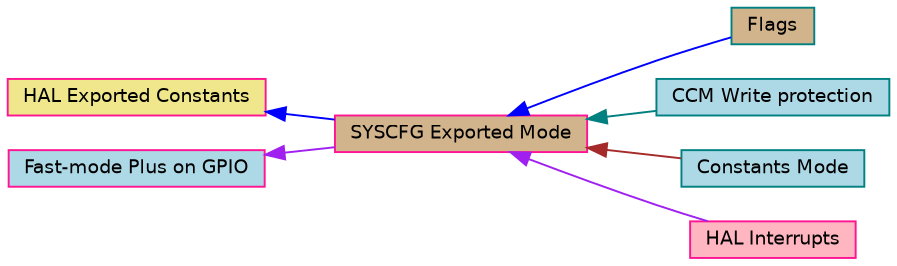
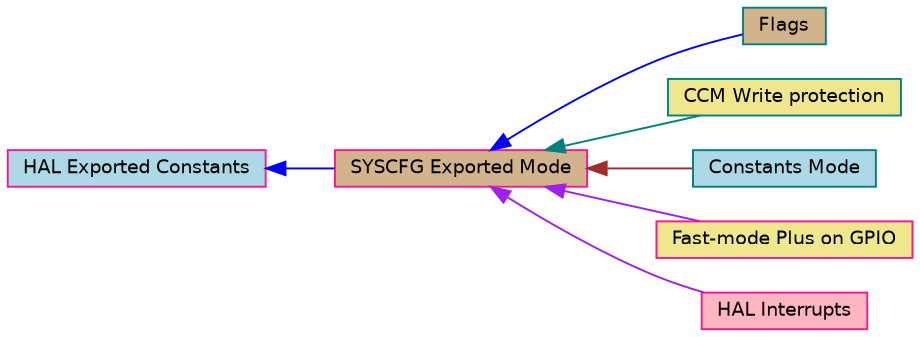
(137, 97) -> (137, 168)
(773, 97) -> (784, 97)
(310, 150) -> (632, 206)
(137, 168) -> (784, 240)
